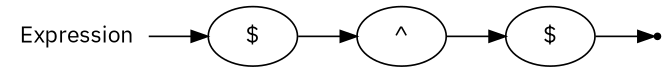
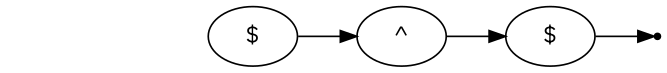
(78, 36) -> none
